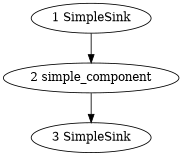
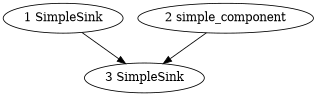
(91, 44) -> (100, 46)
